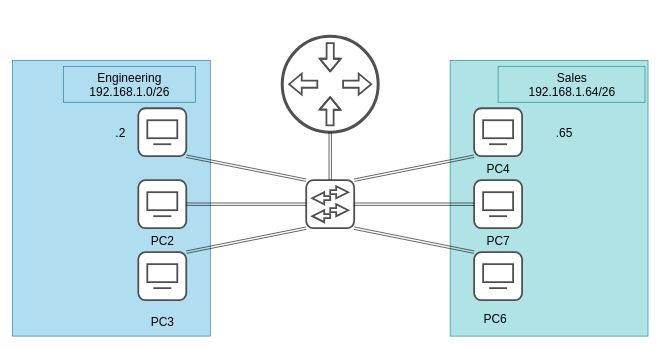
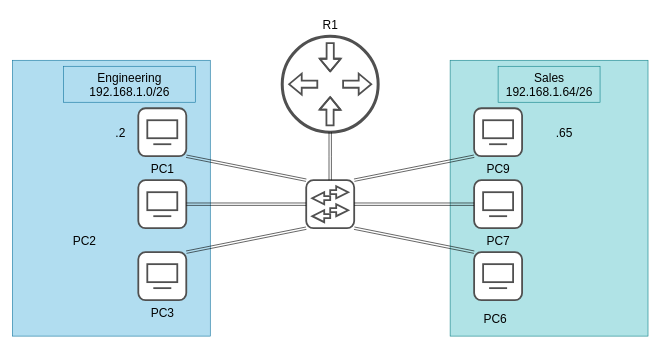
none -> (330, 24)
(572, 84) -> (549, 84)
none -> (162, 168)
(499, 168) -> (499, 168)
(162, 240) -> (84, 240)
(162, 321) -> (162, 312)
